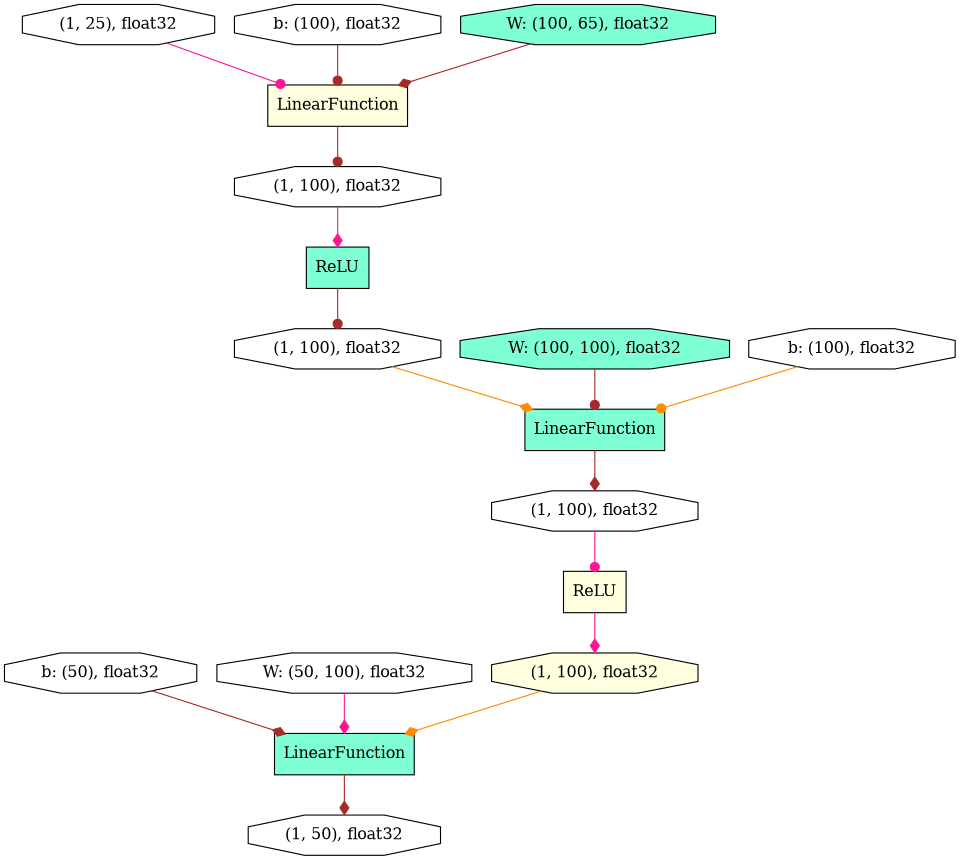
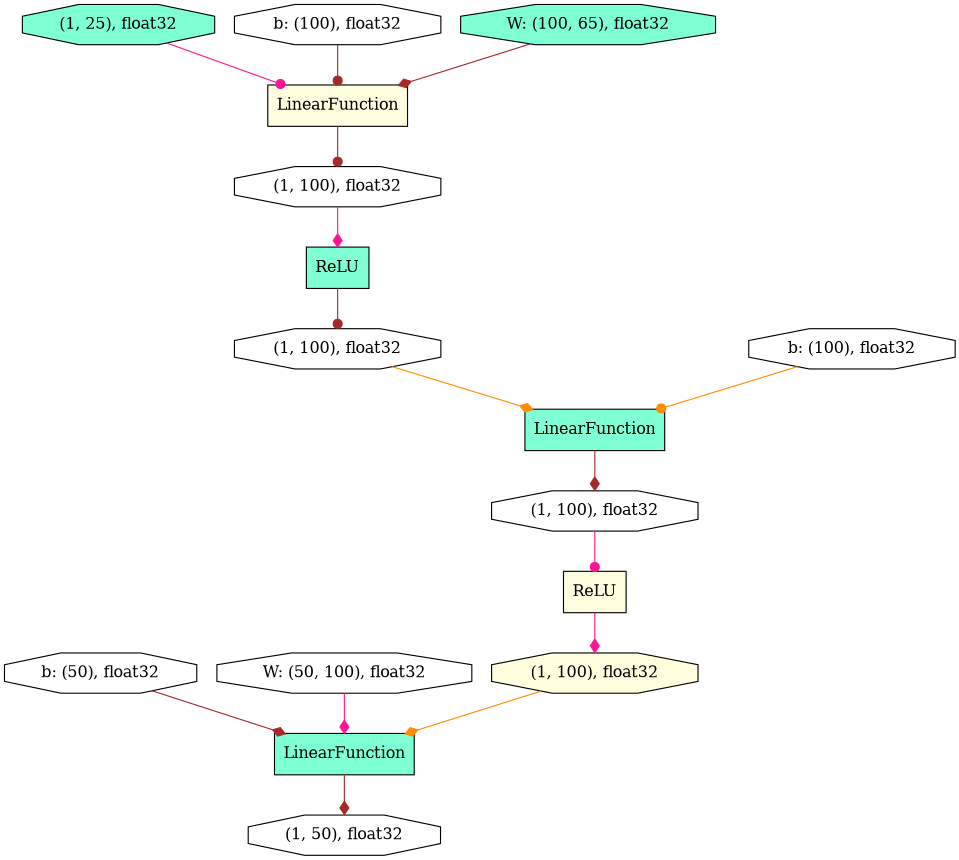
(119, 25) -> (119, 25)
(595, 349) -> none
